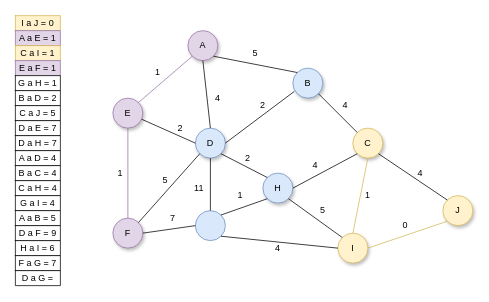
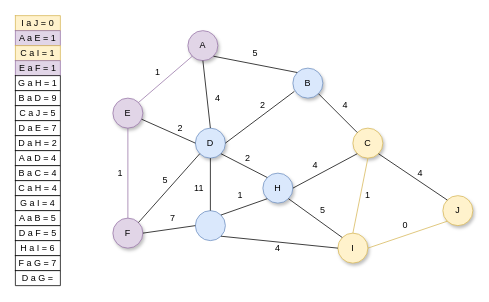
(38, 98) -> (38, 98)
(38, 143) -> (38, 143)
(38, 233) -> (38, 233)
